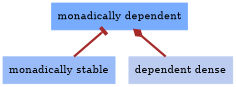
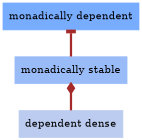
(154, 46) -> (71, 102)
